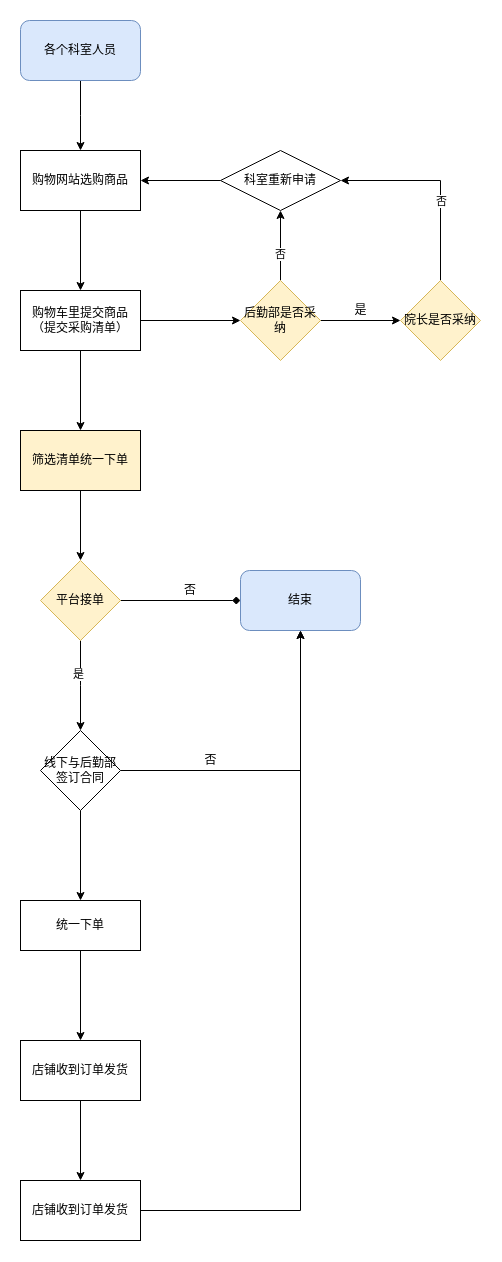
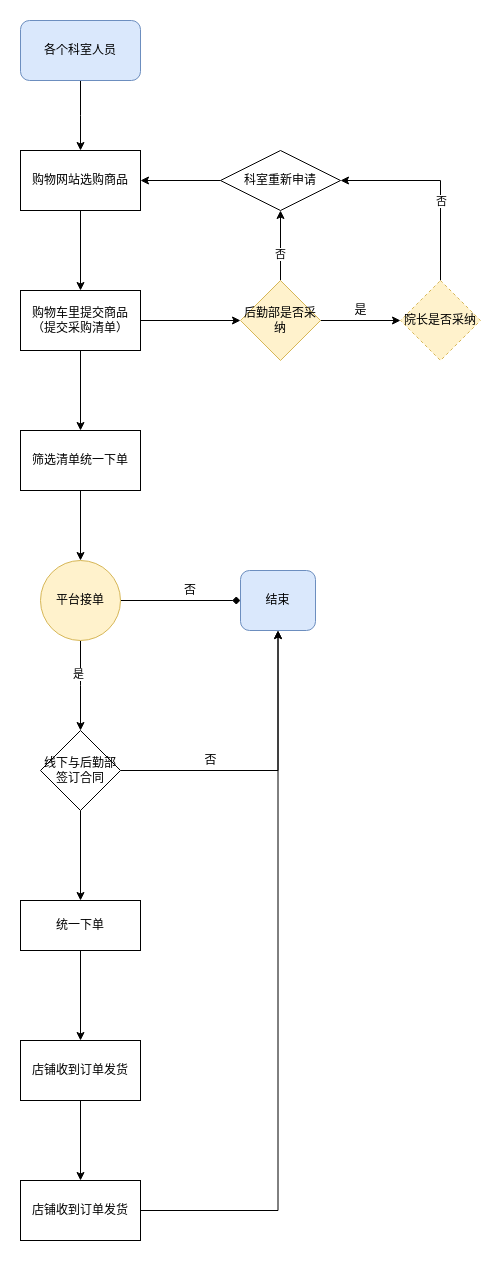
(441, 321) -> (441, 321)
(81, 461) -> (81, 461)
(81, 601) -> (81, 601)
(301, 601) -> (278, 601)
